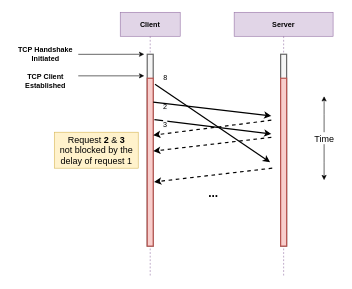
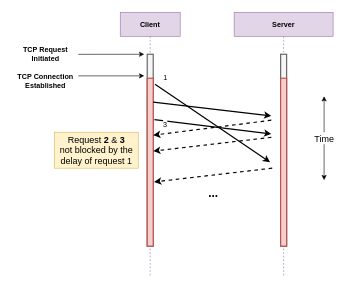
(46, 54) -> (46, 54)
(166, 78) -> (166, 78)
(46, 81) -> (46, 81)
(171, 105) -> none
